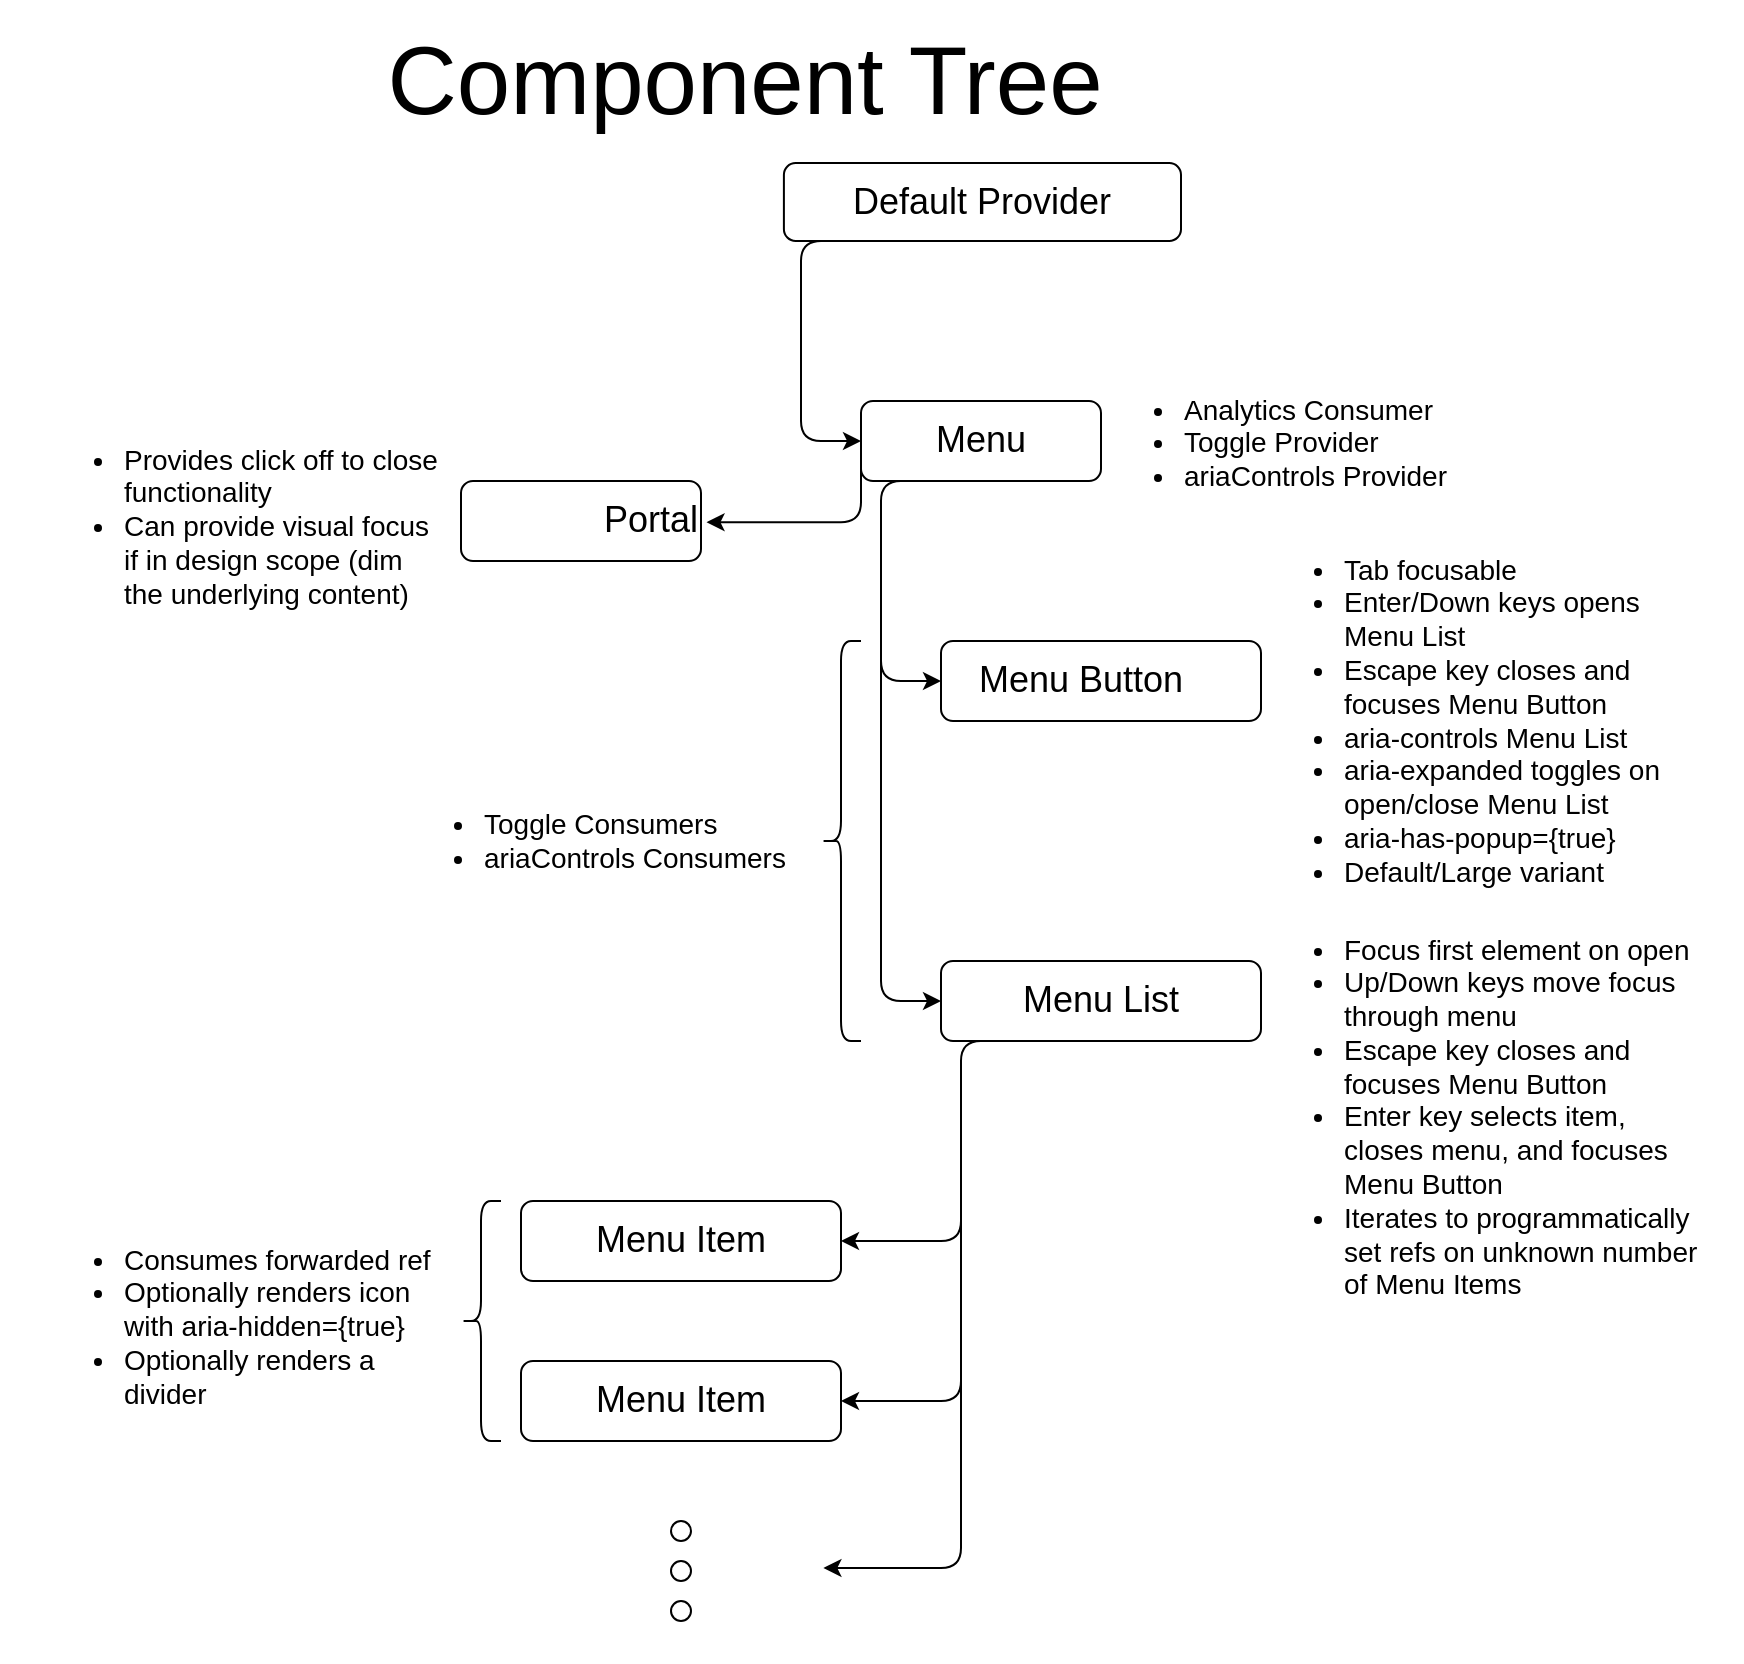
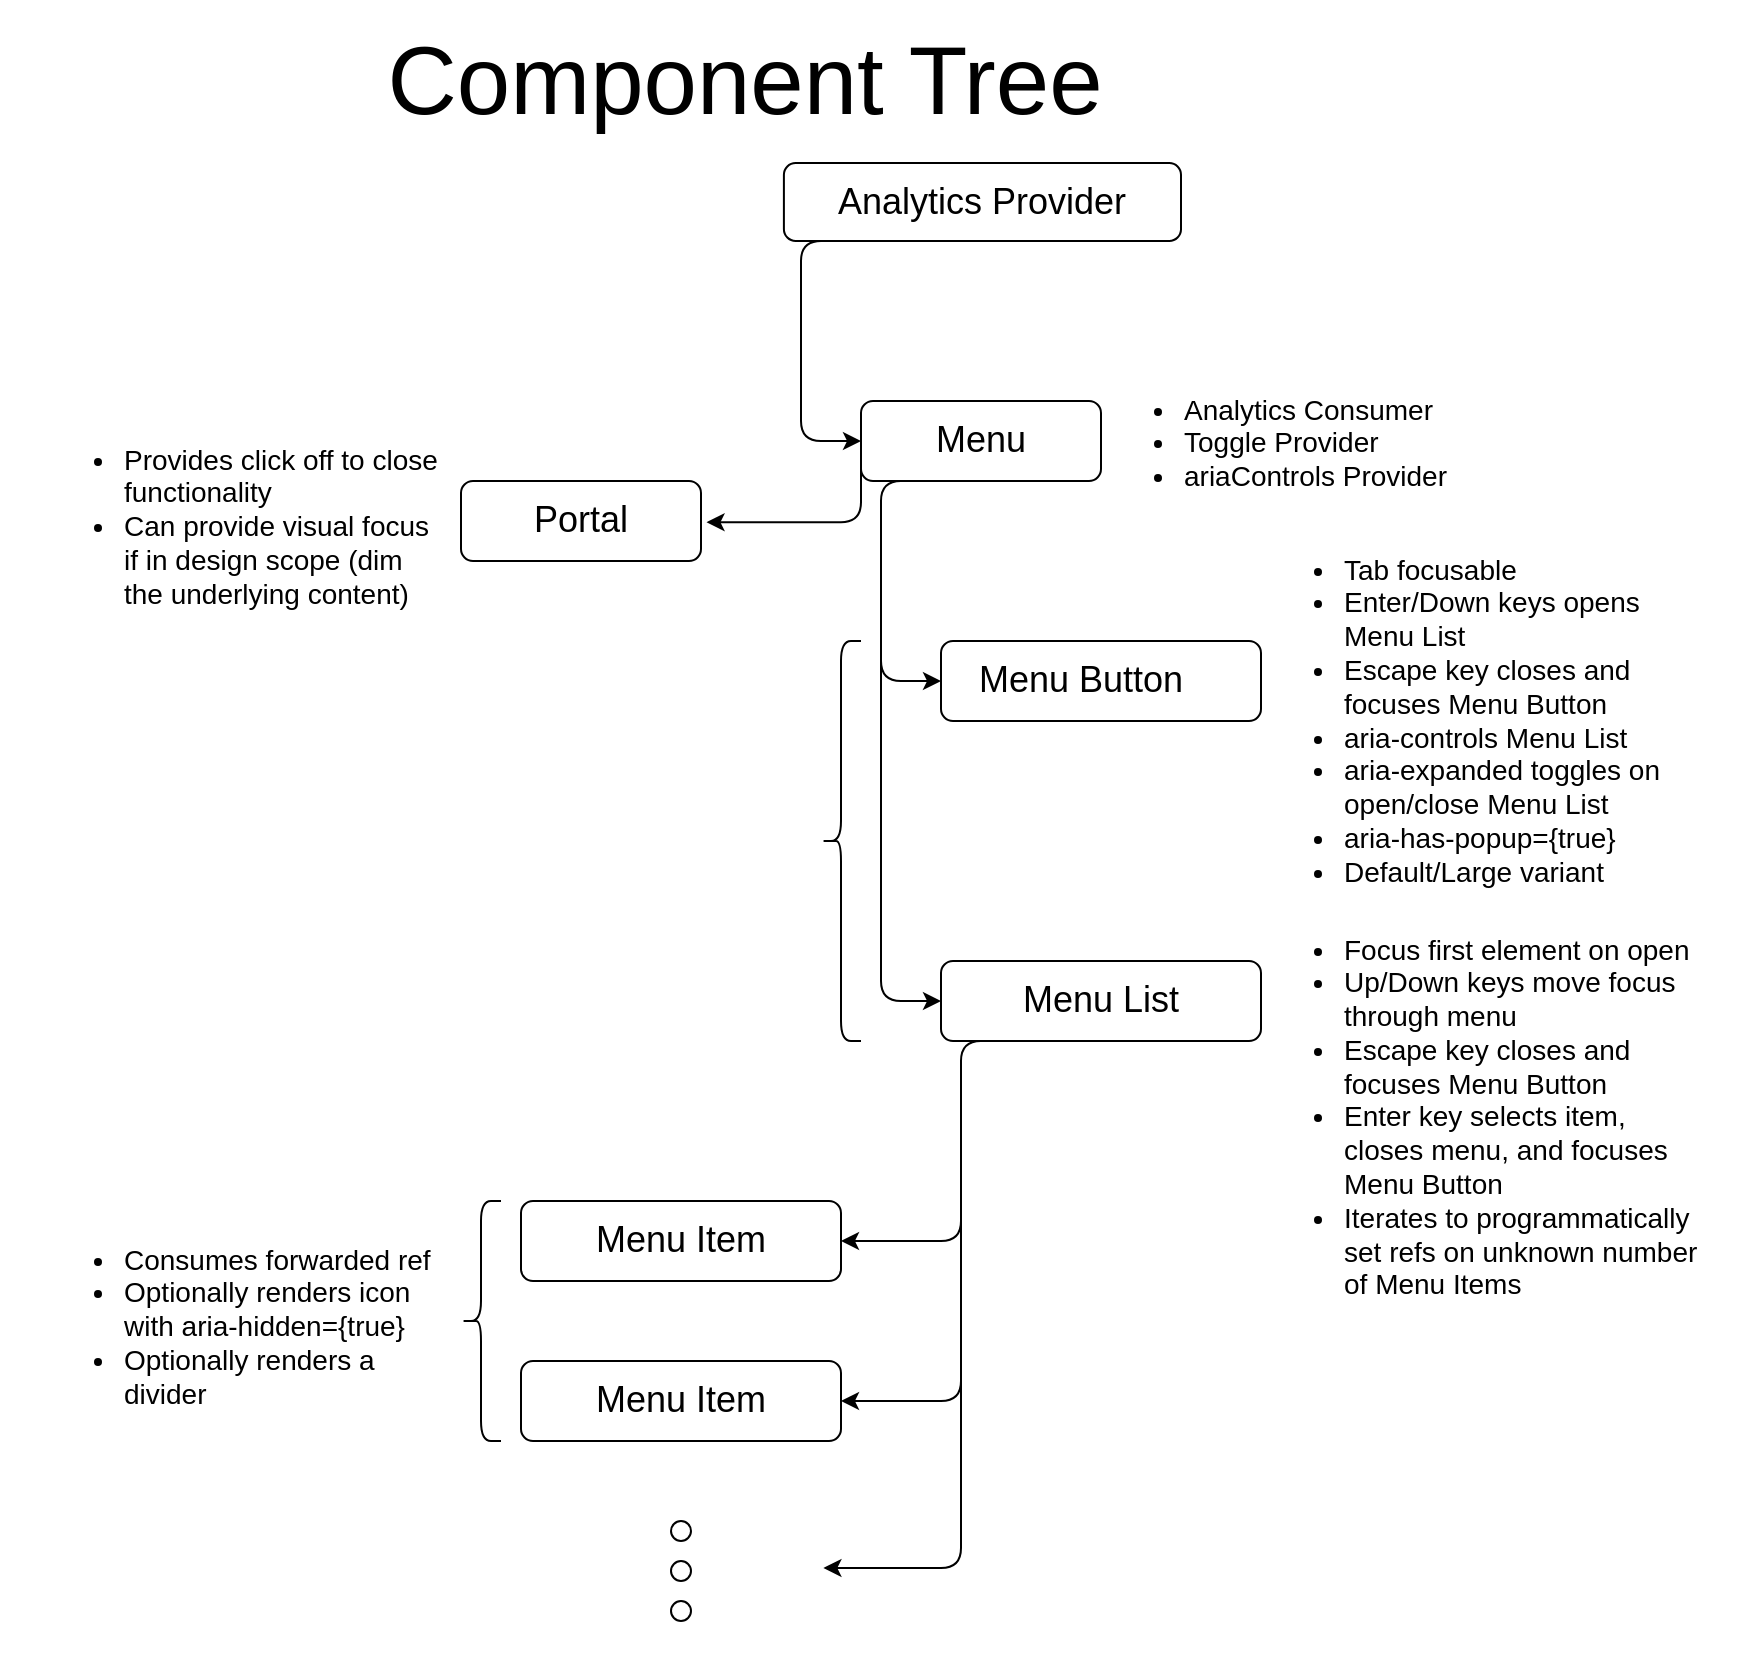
(983, 203) -> (983, 203)
(651, 521) -> (581, 521)
(601, 841) -> none
